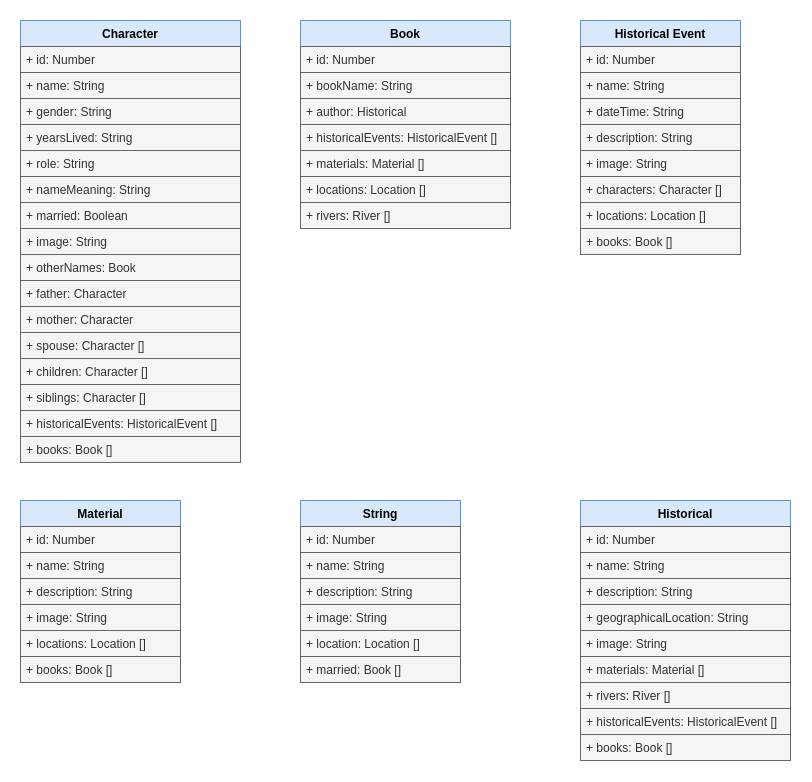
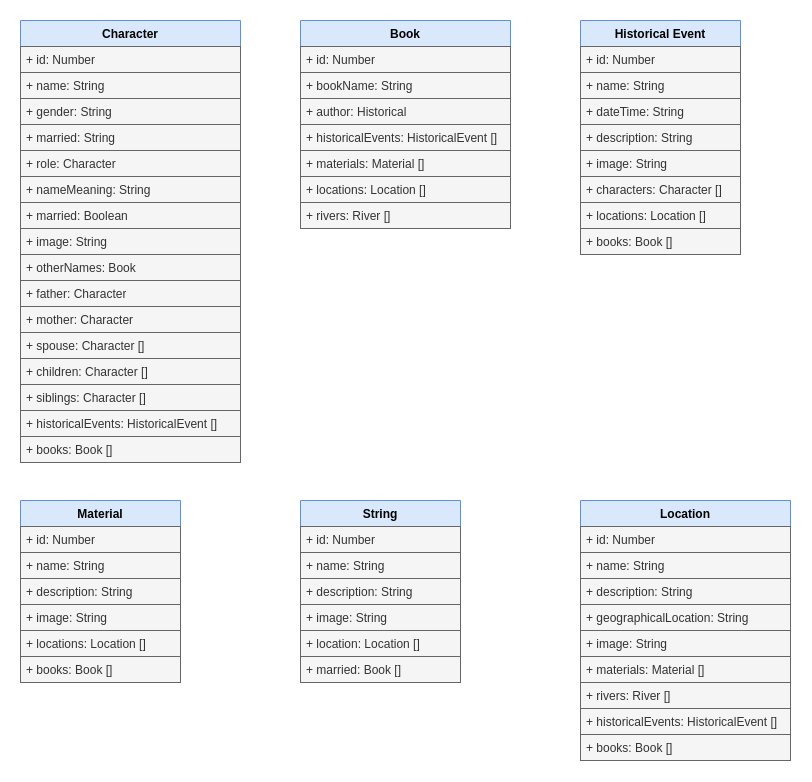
(86, 139) -> (76, 139)
(66, 165) -> (77, 165)
(686, 515) -> (686, 515)
